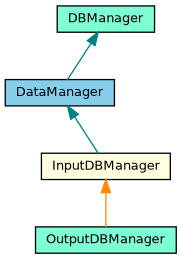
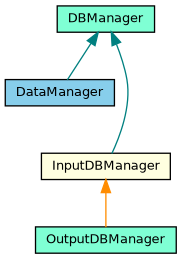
(87, 135) -> (128, 99)
